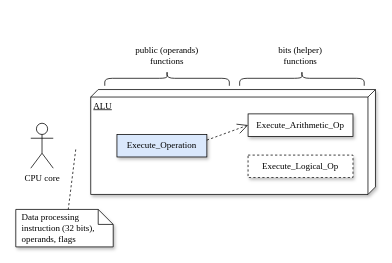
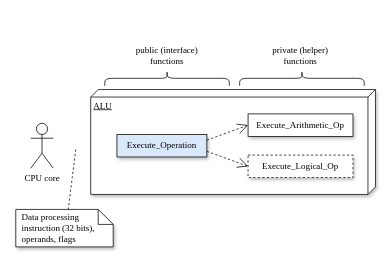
(167, 56) -> (167, 56)
(300, 56) -> (300, 56)
none -> (226, 159)
